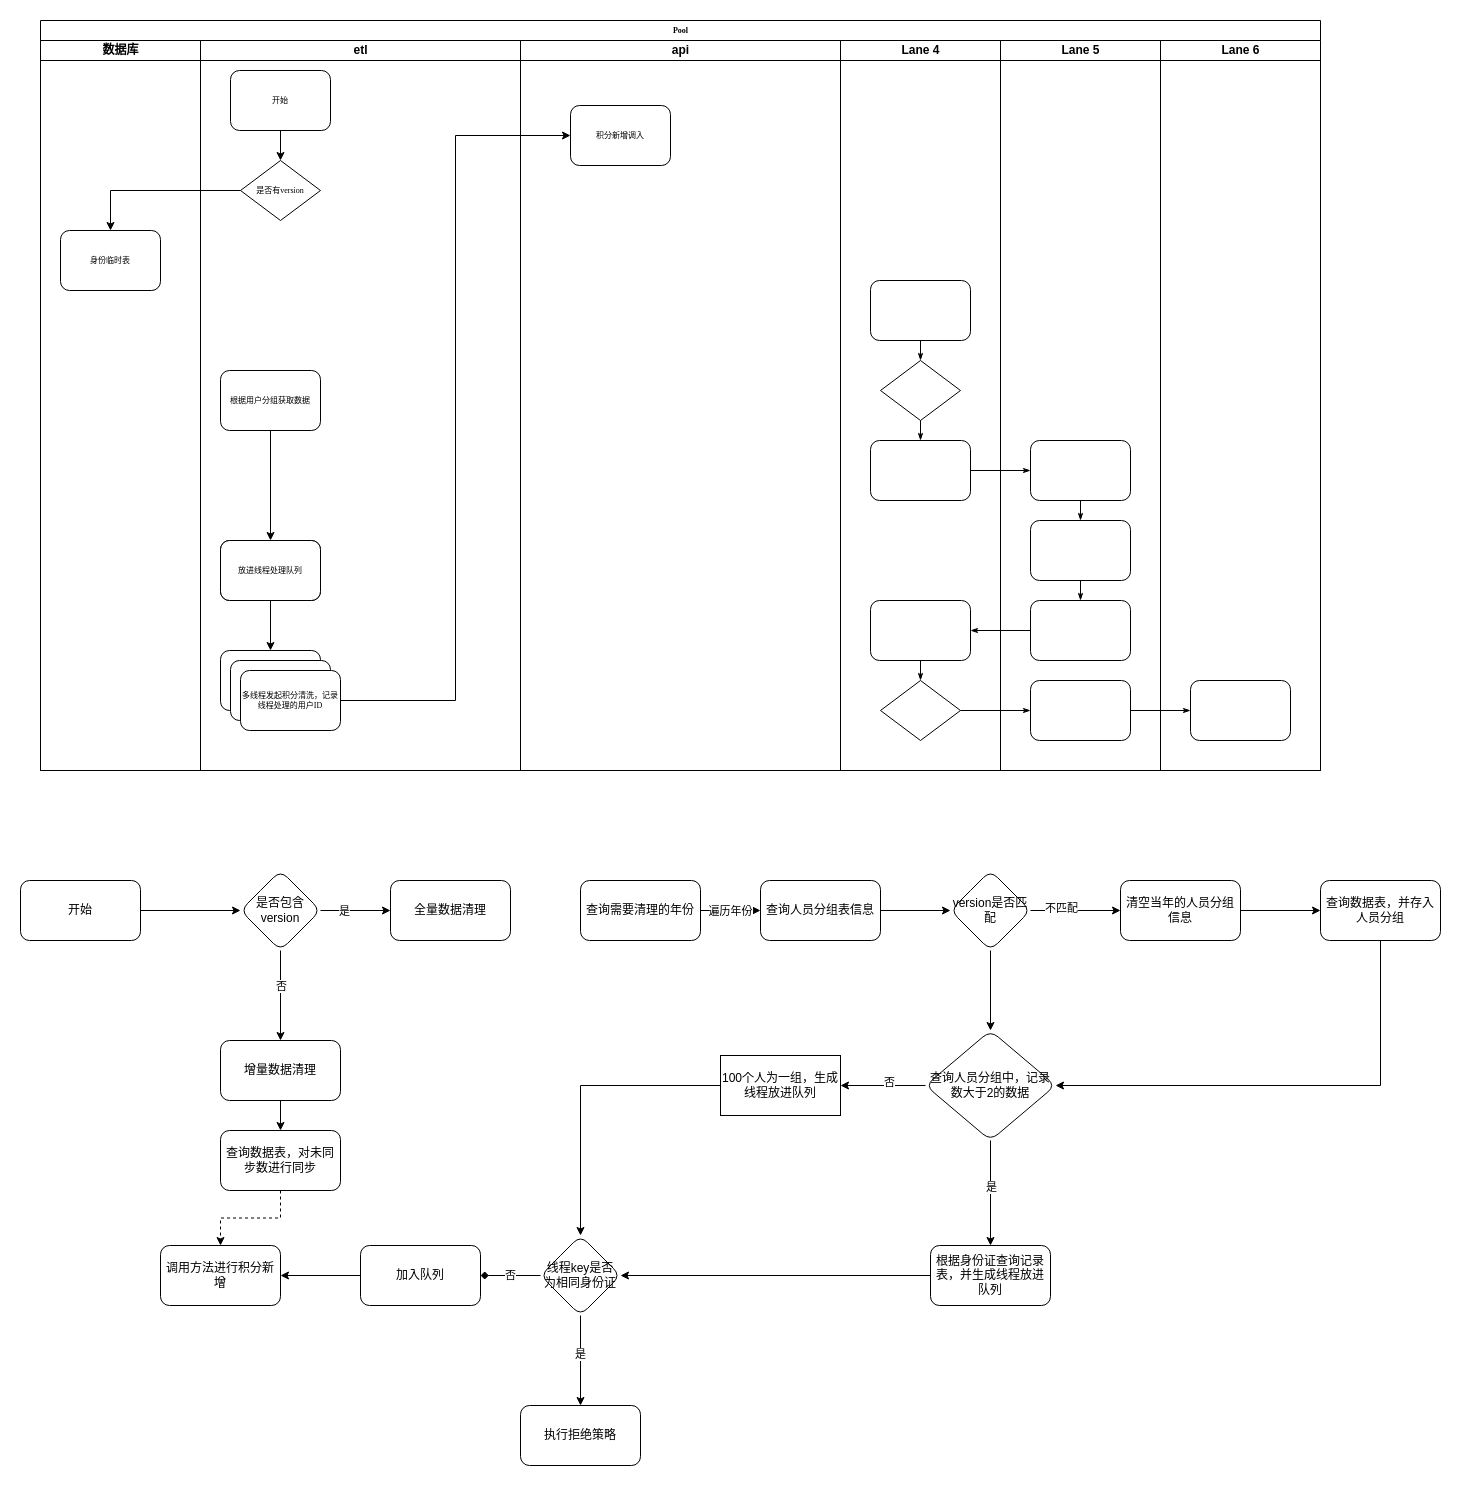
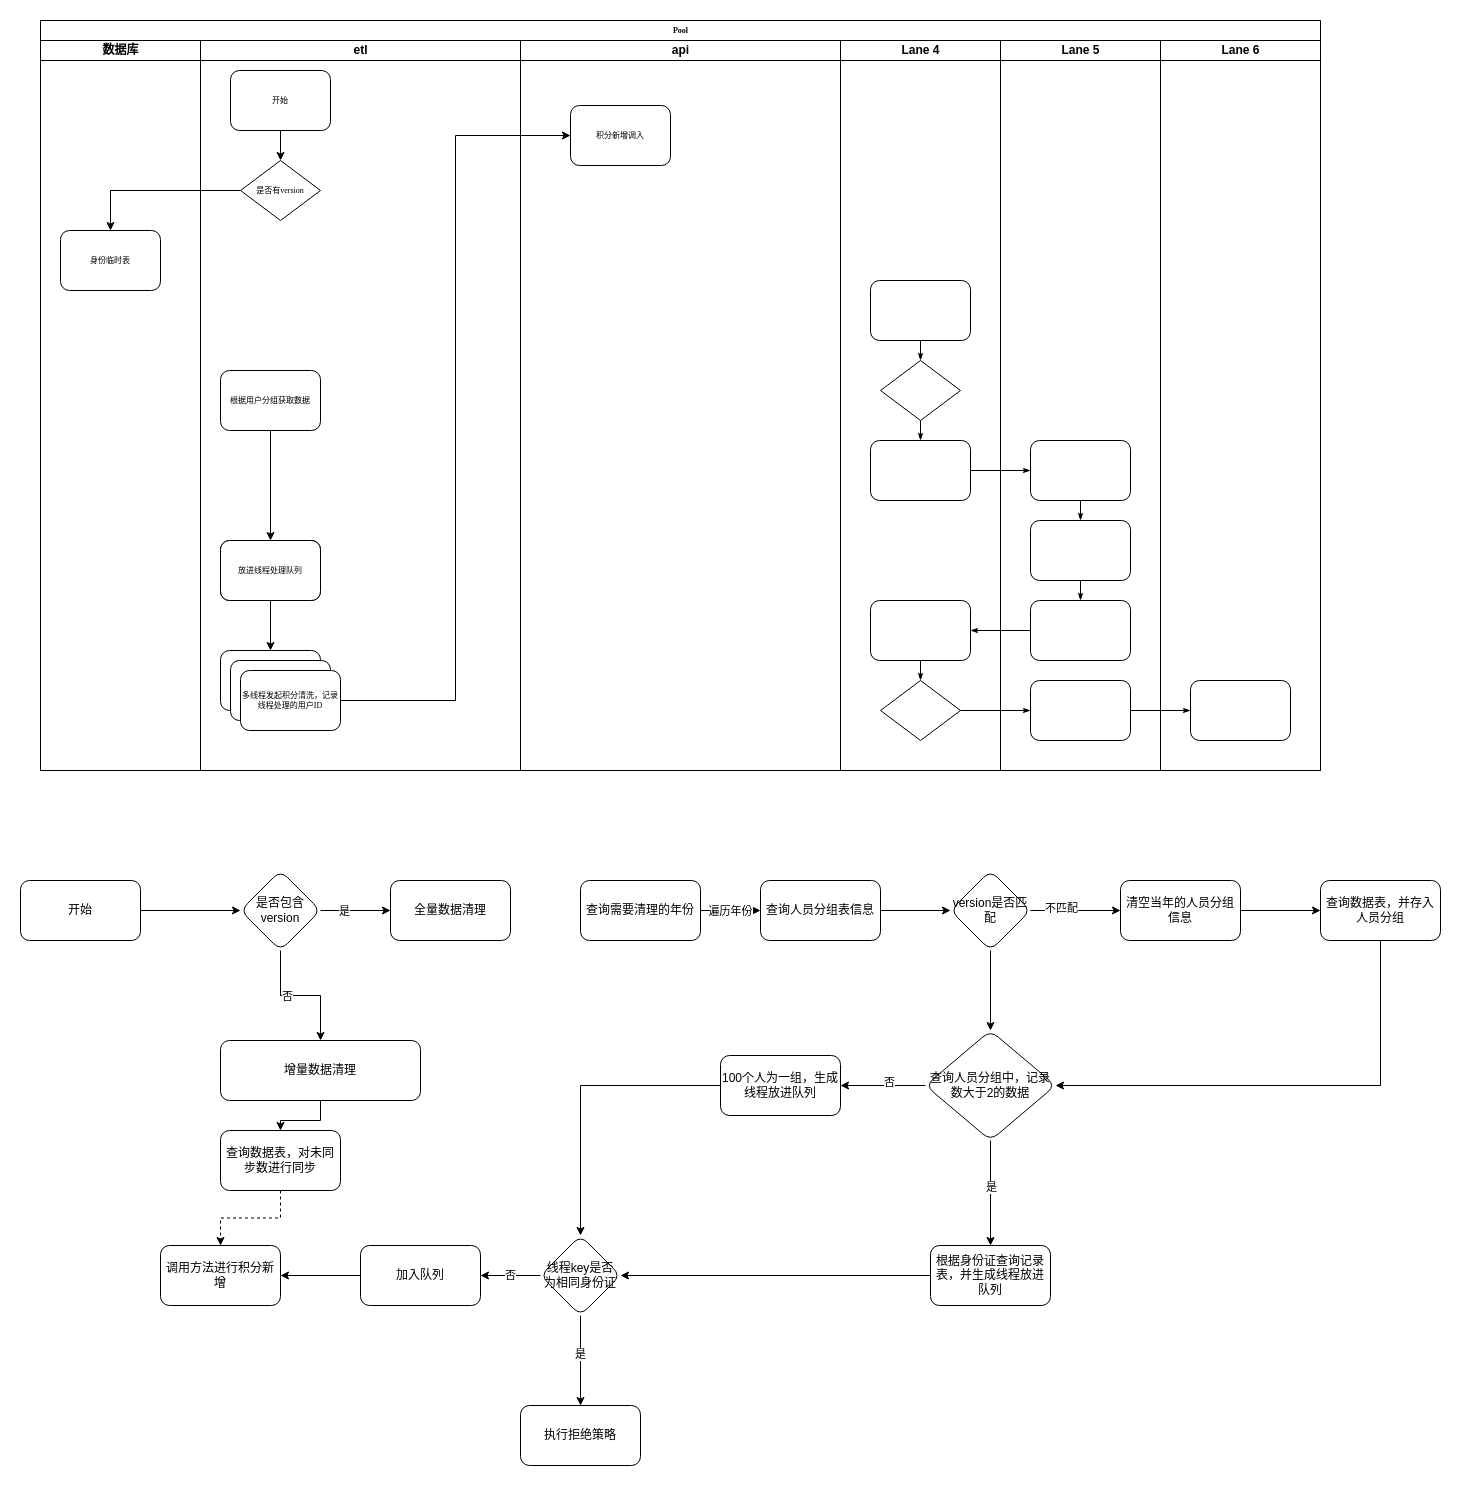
(281, 1071) -> (321, 1071)
(781, 1086) -> (781, 1086)
(489, 1276) -> (489, 1276)
